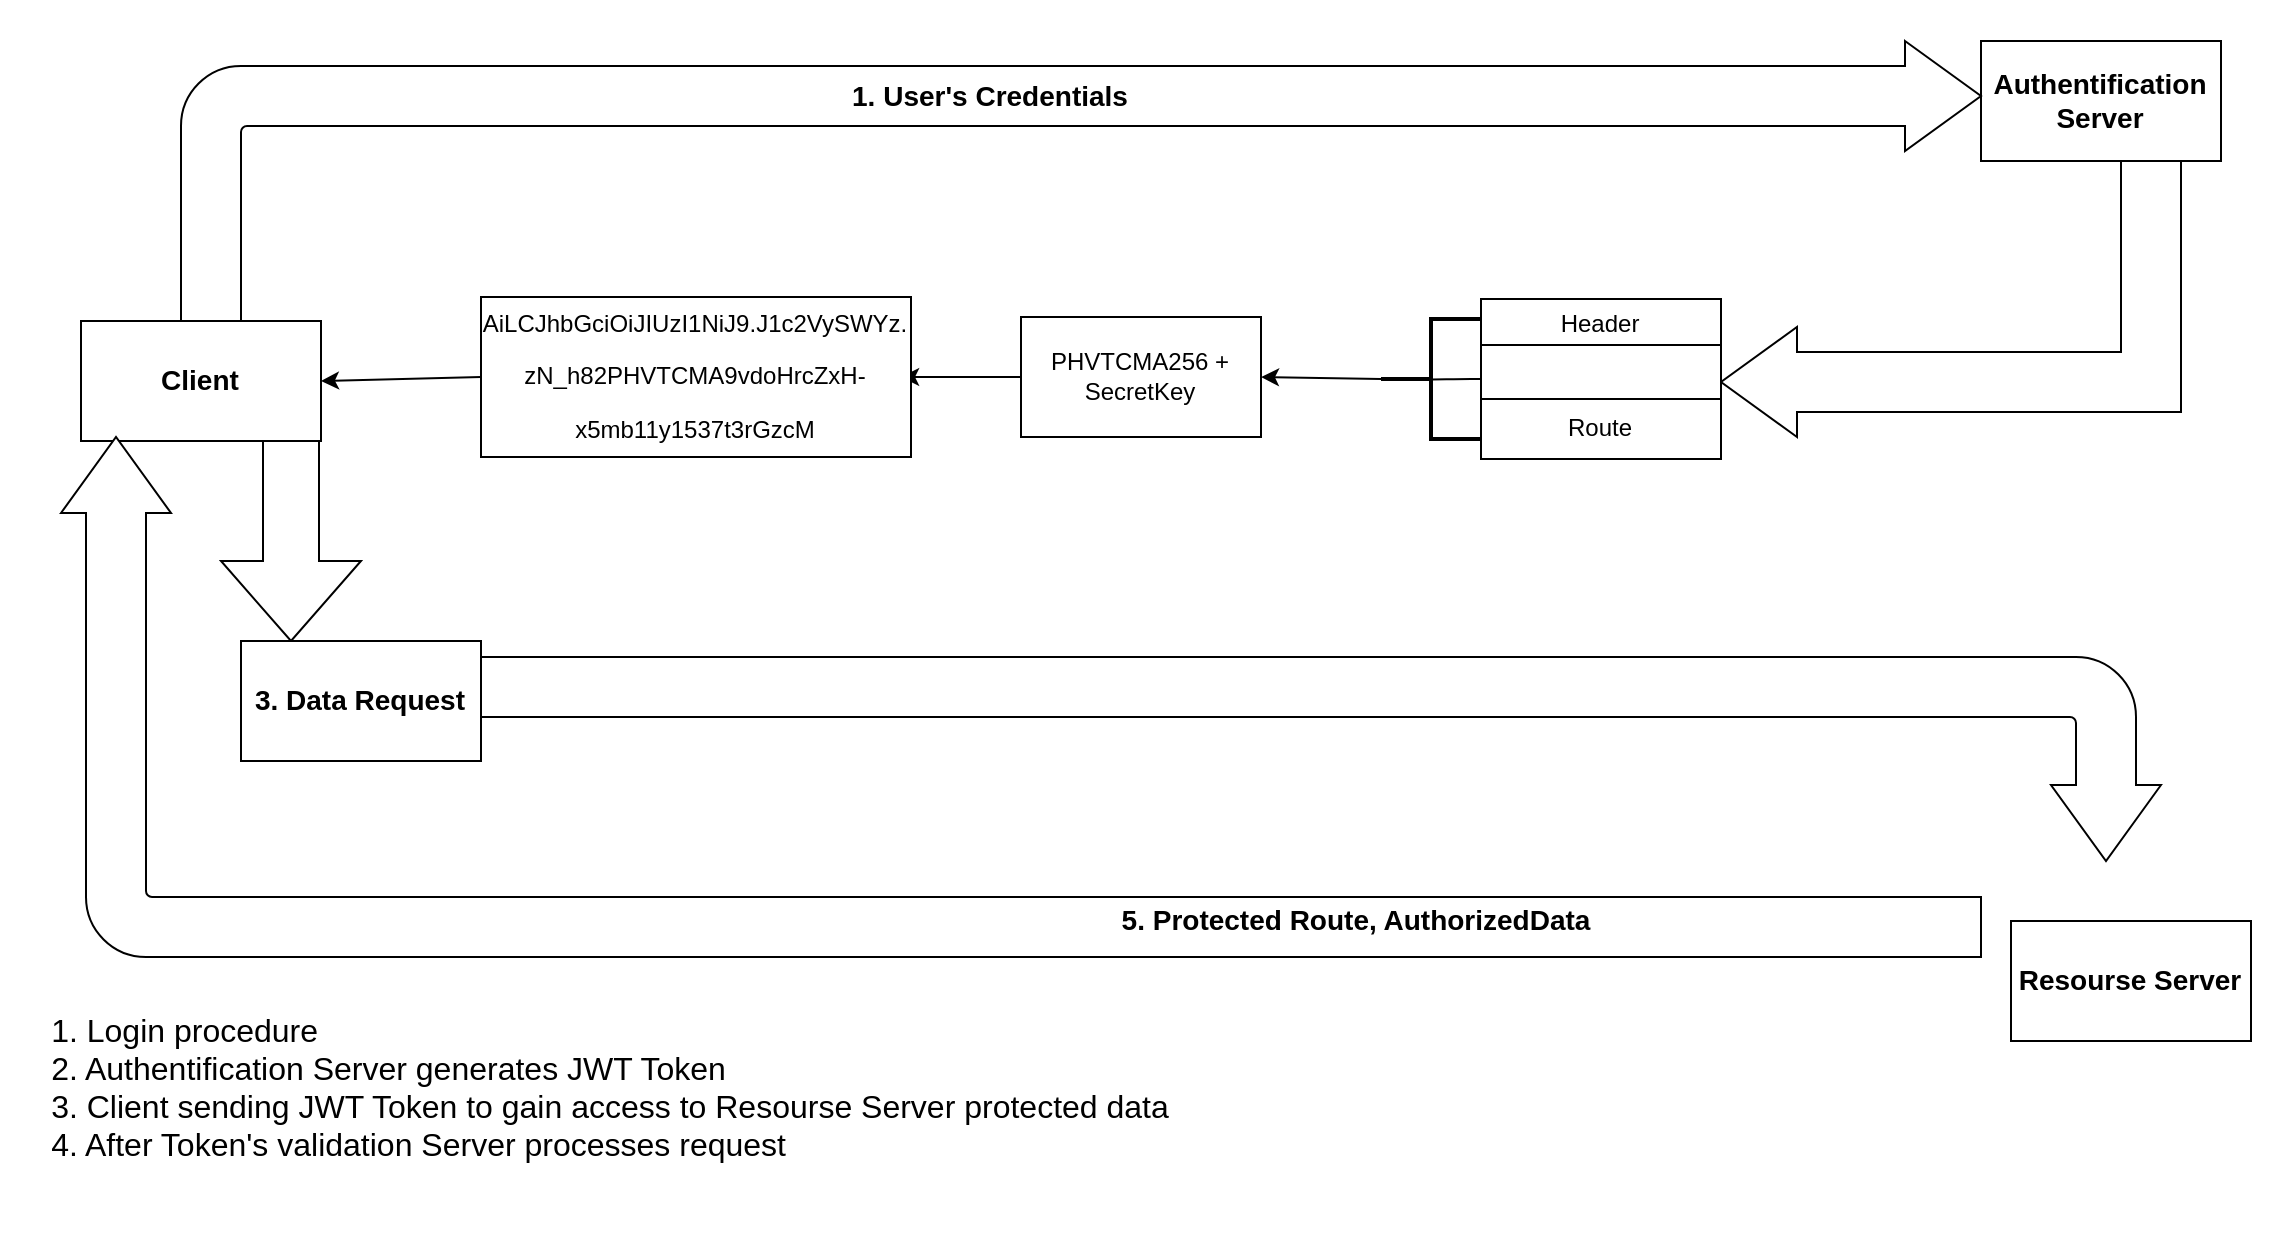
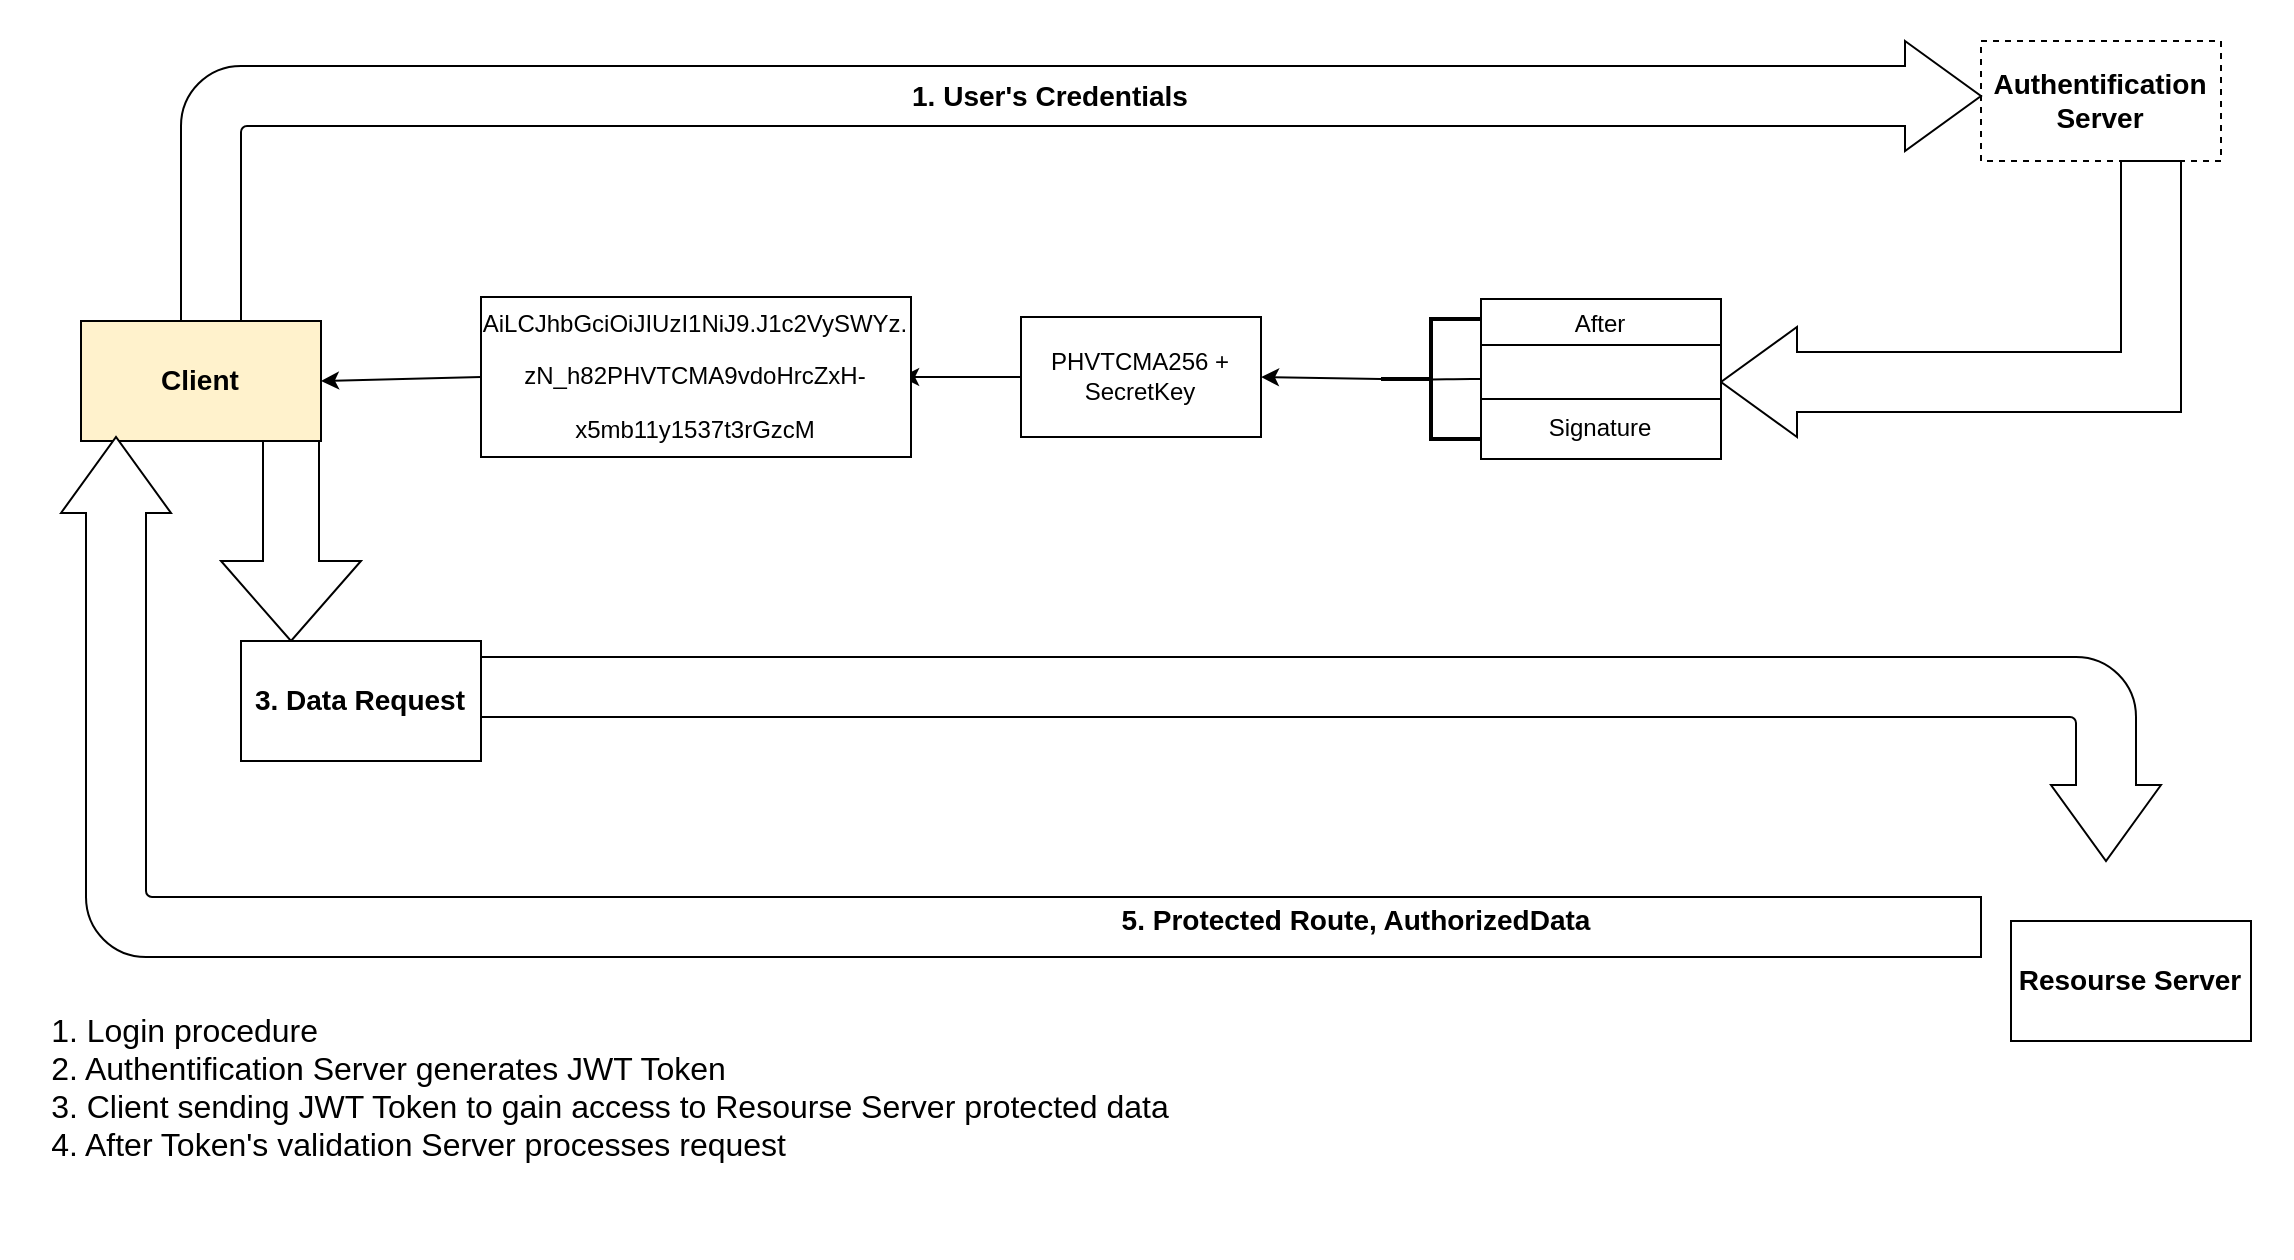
(991, 97) -> (1051, 97)
(2101, 101) -> (2101, 101)
(1601, 325) -> (1601, 325)
(201, 381) -> (201, 381)
(1601, 429) -> (1601, 429)
